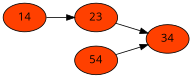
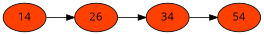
(96, 17) -> (96, 17)
(128, 51) -> (199, 17)
